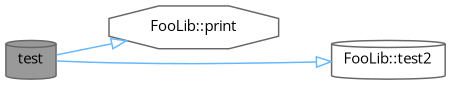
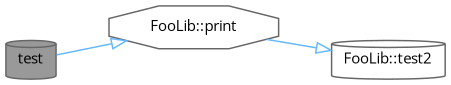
(186, 64) -> (292, 44)
